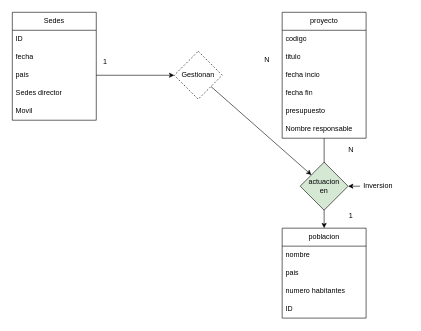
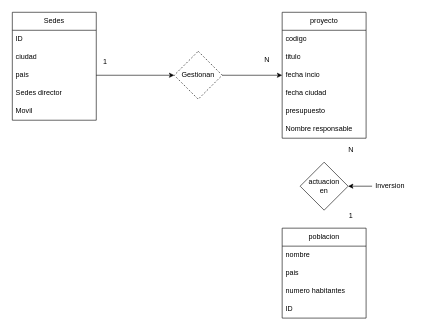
(26, 57) -> (27, 57)
(302, 93) -> (308, 93)
(260, 130) -> (276, 75)
(324, 186) -> (324, 186)
(378, 186) -> (390, 186)
(324, 222) -> none
